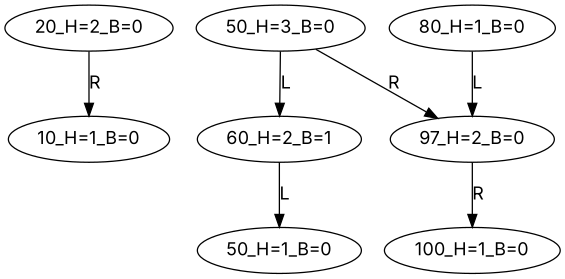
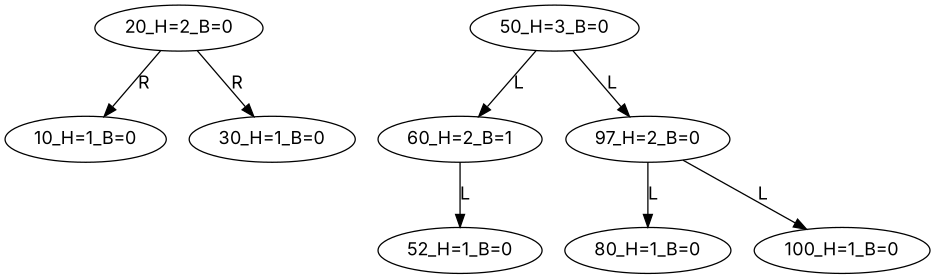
(472, 77) -> (648, 188)
(394, 84) -> (613, 84)
none -> (272, 139)
(479, 195) -> (764, 195)
(279, 250) -> (460, 250)
